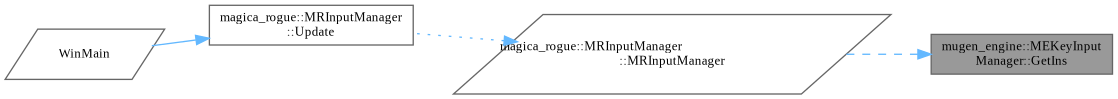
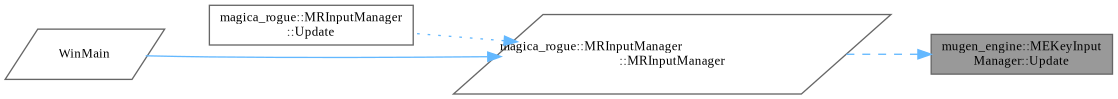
(174, 43) -> (317, 57)
(1022, 54) -> (1022, 54)
